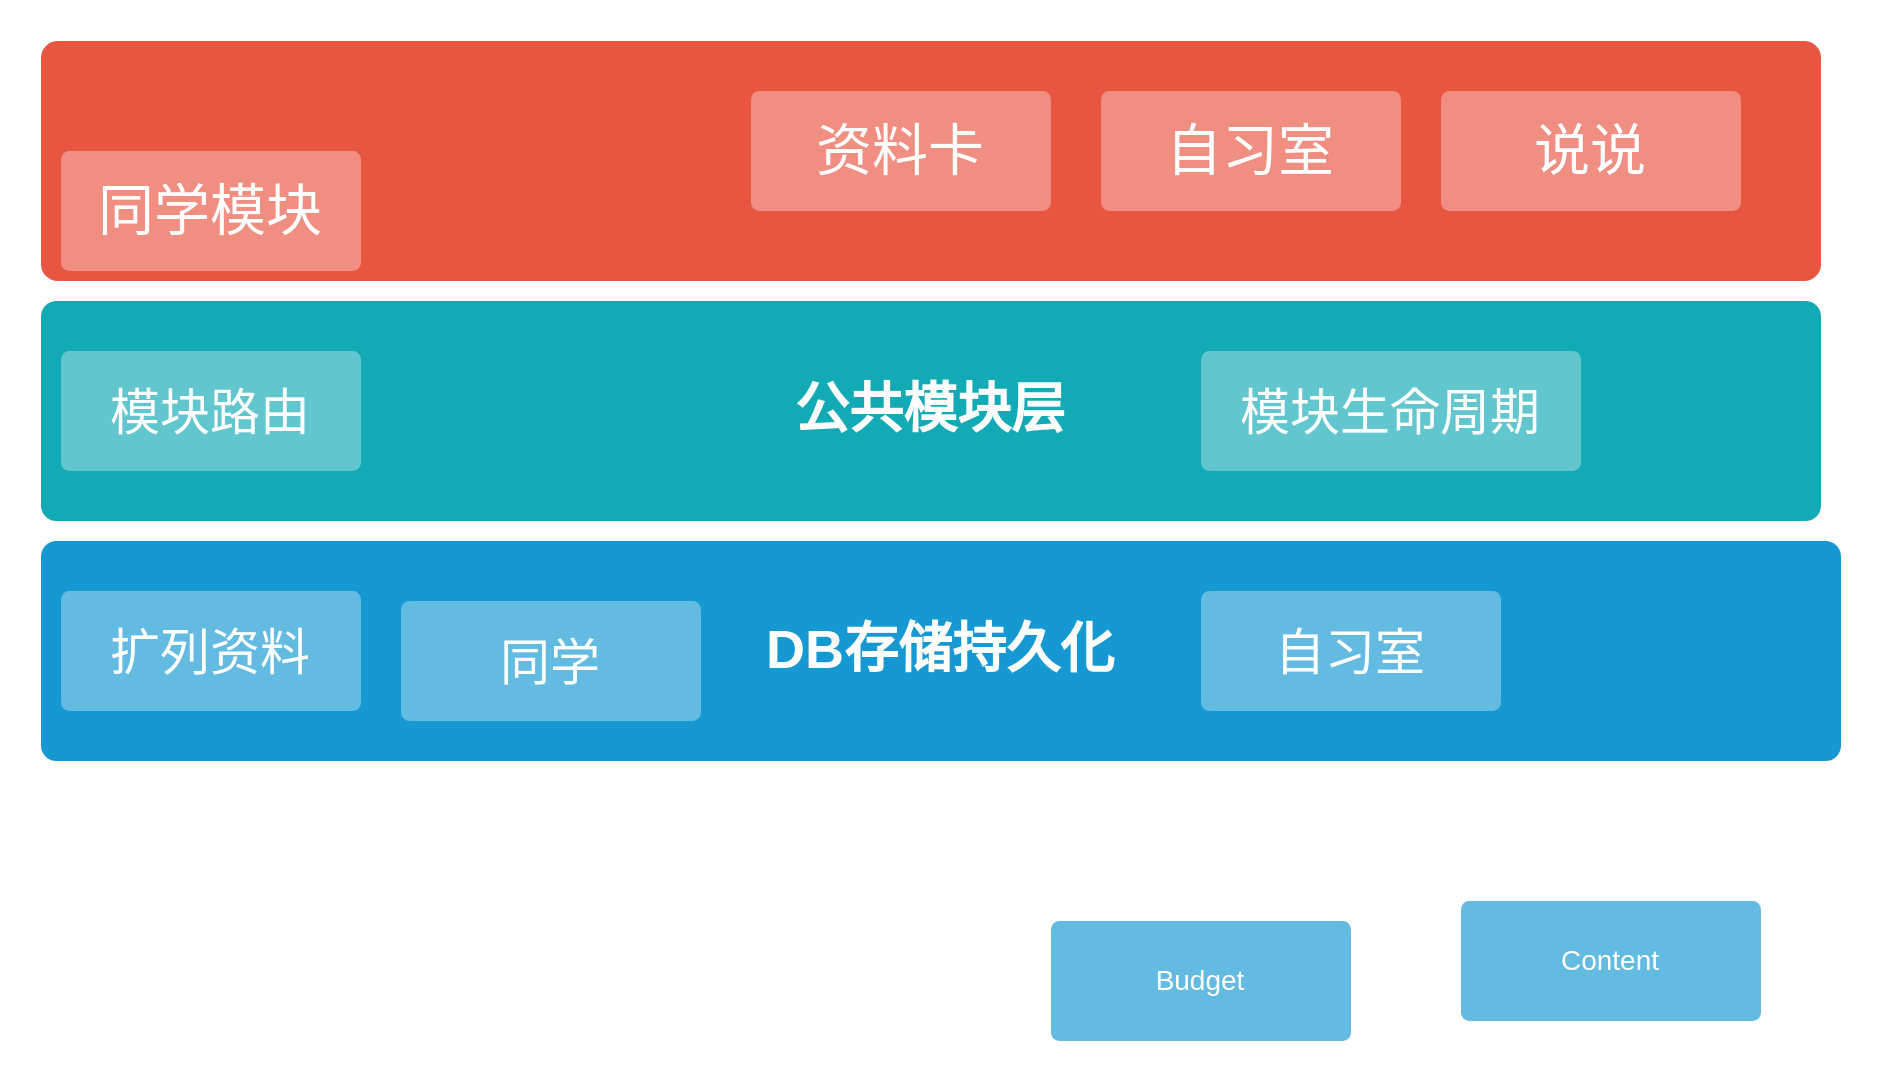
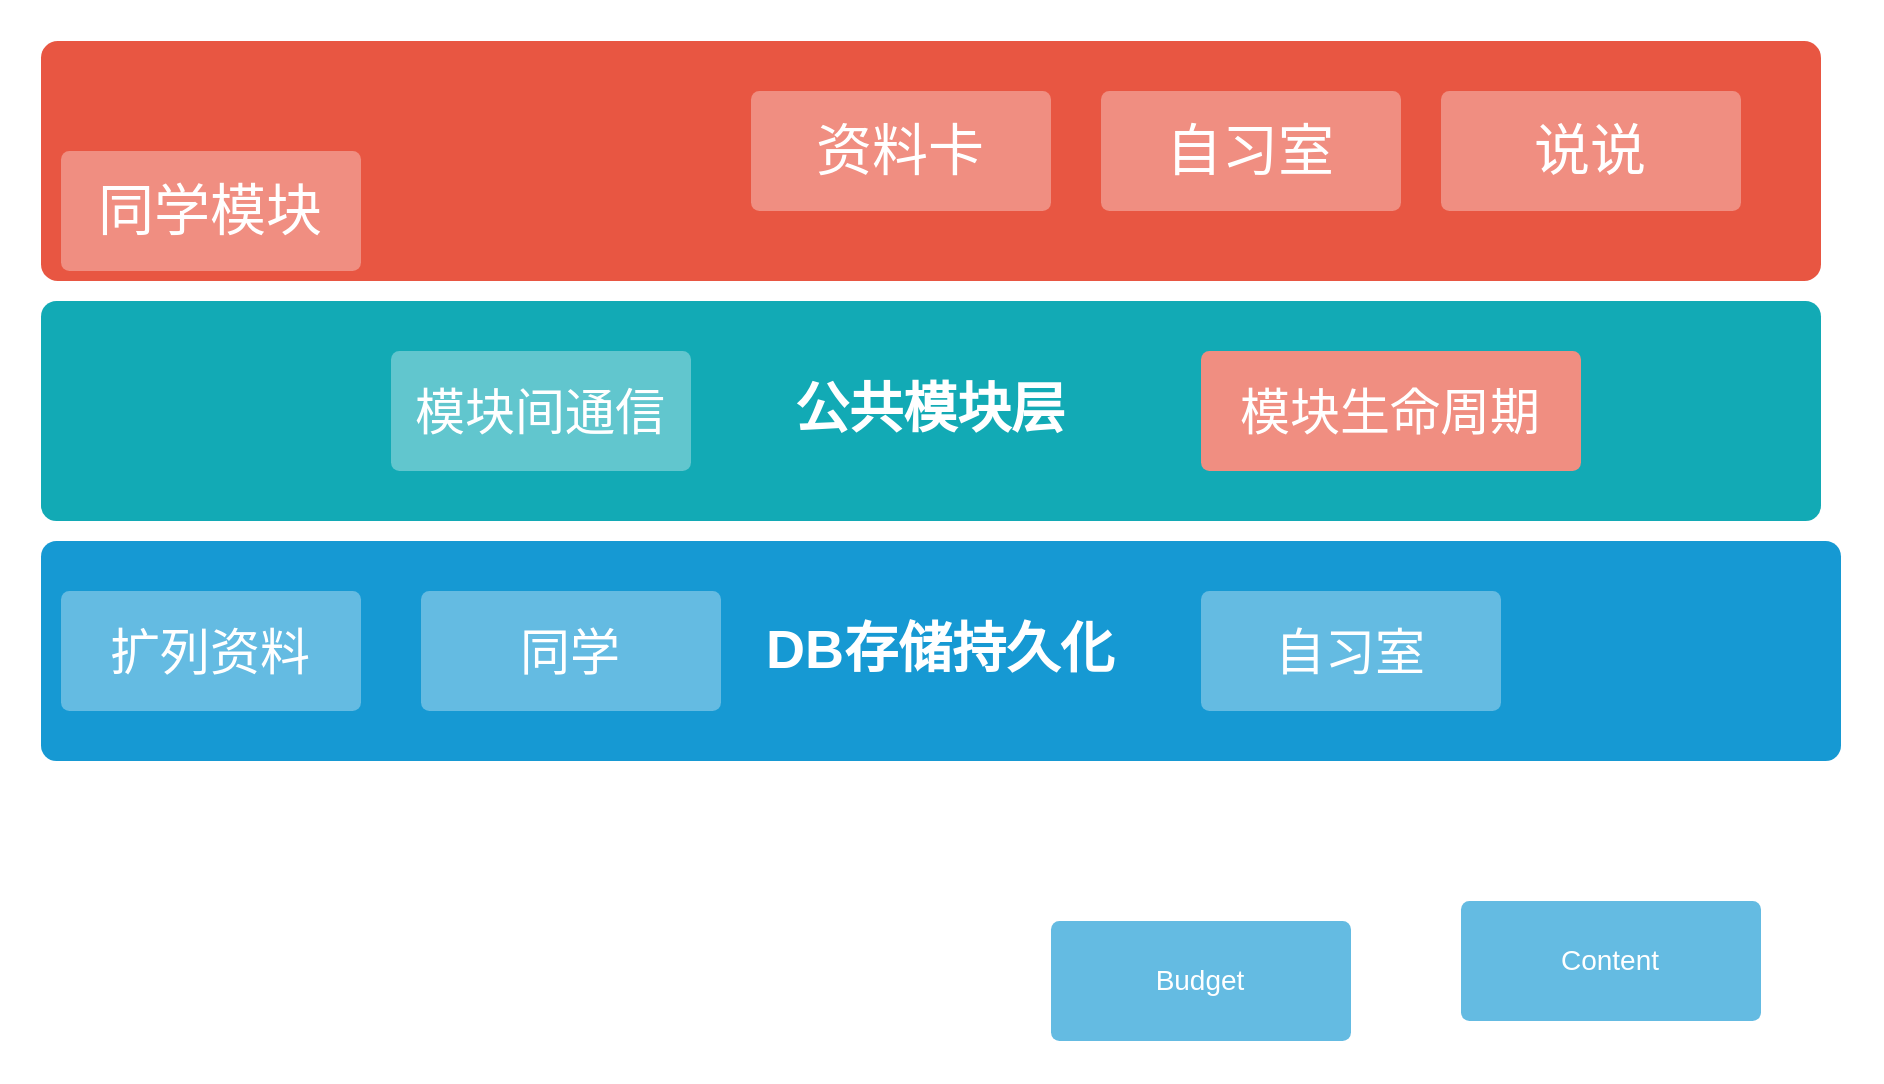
(211, 411) -> none
none -> (541, 411)
(1391, 411) -> (1391, 411)
(551, 661) -> (571, 651)
